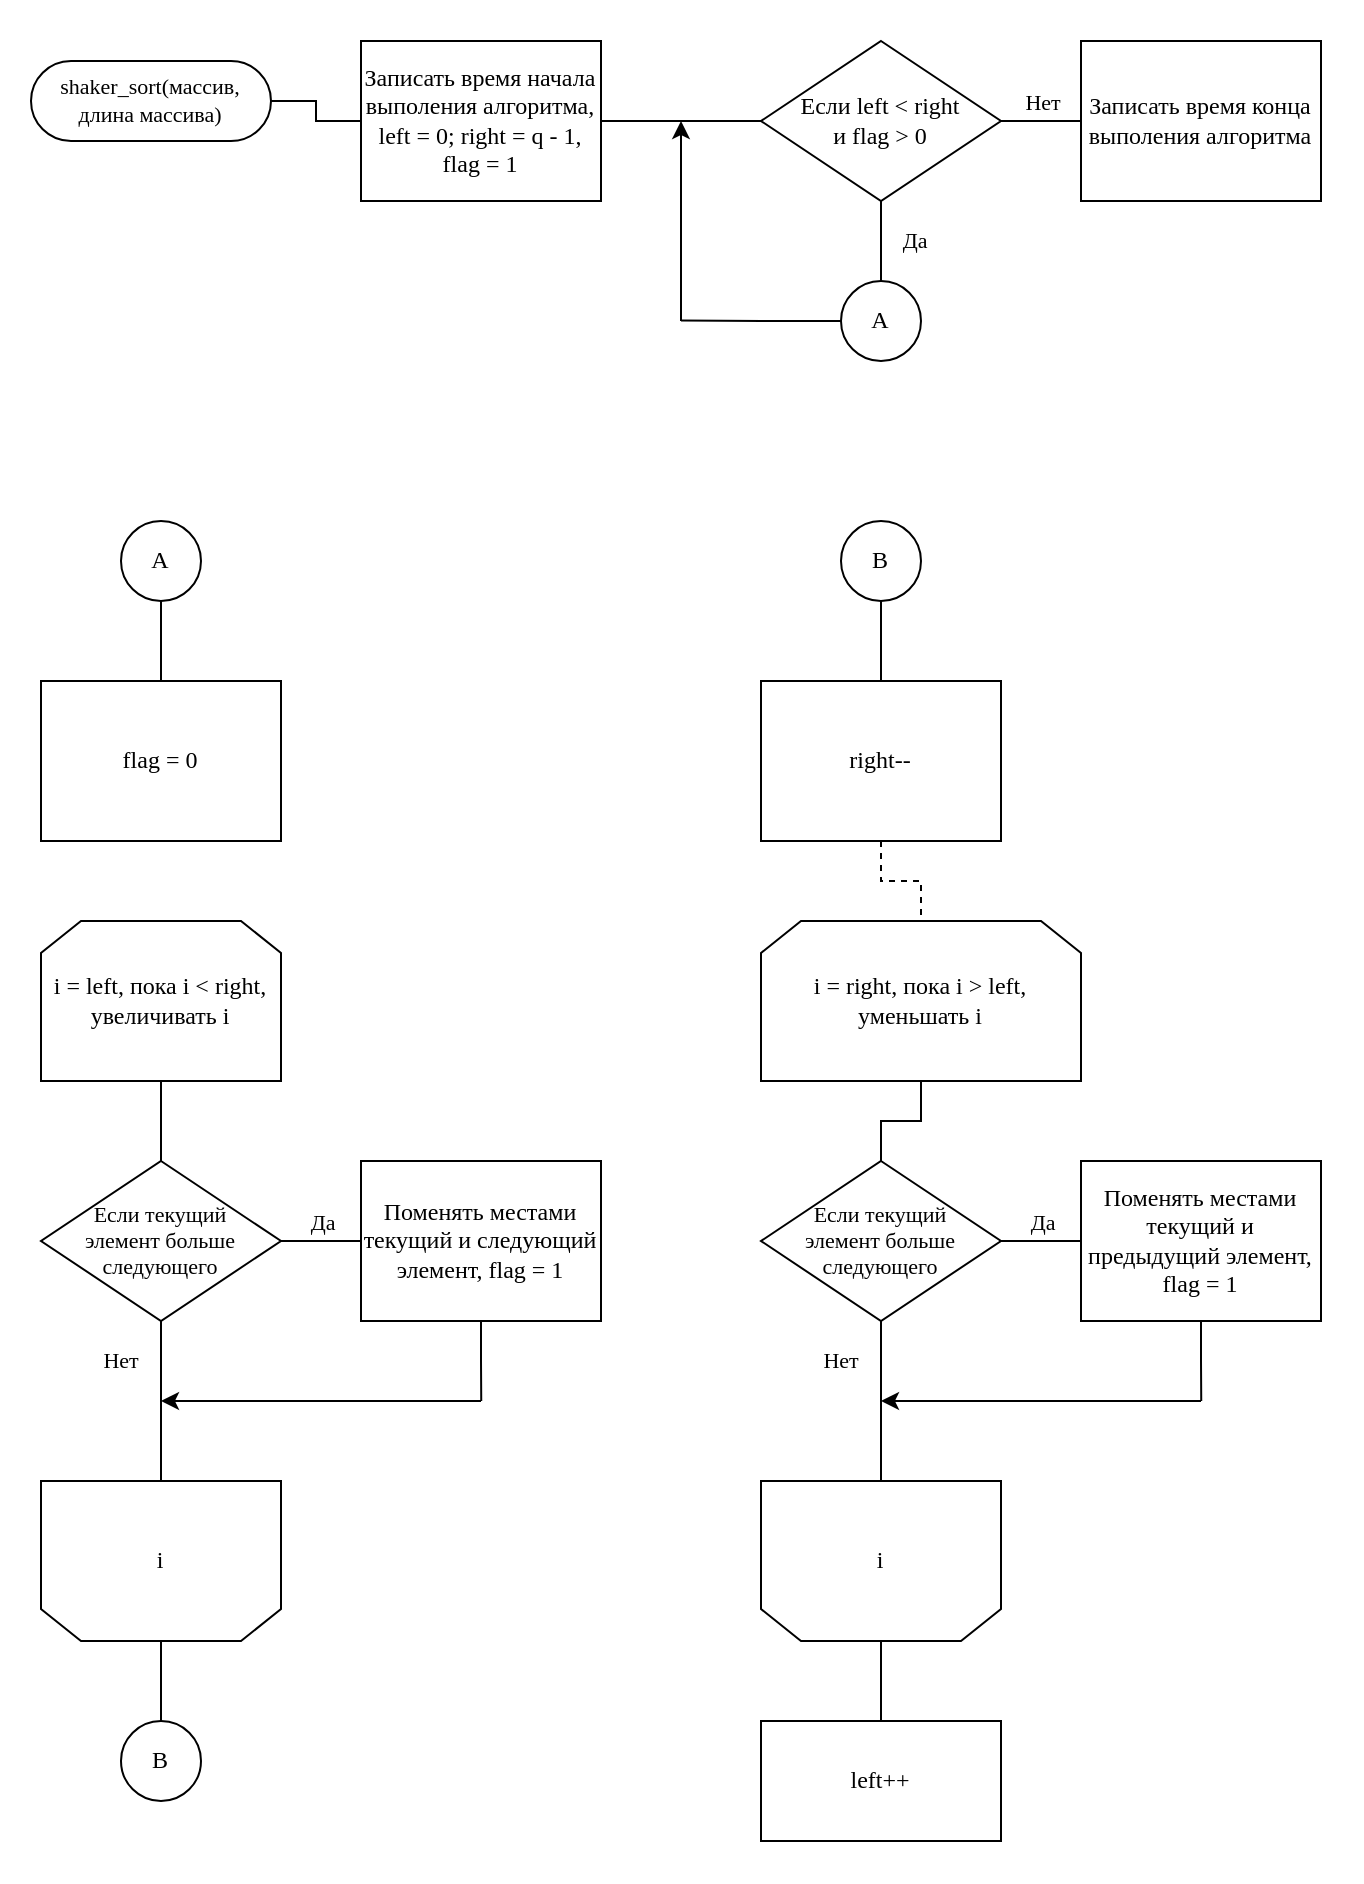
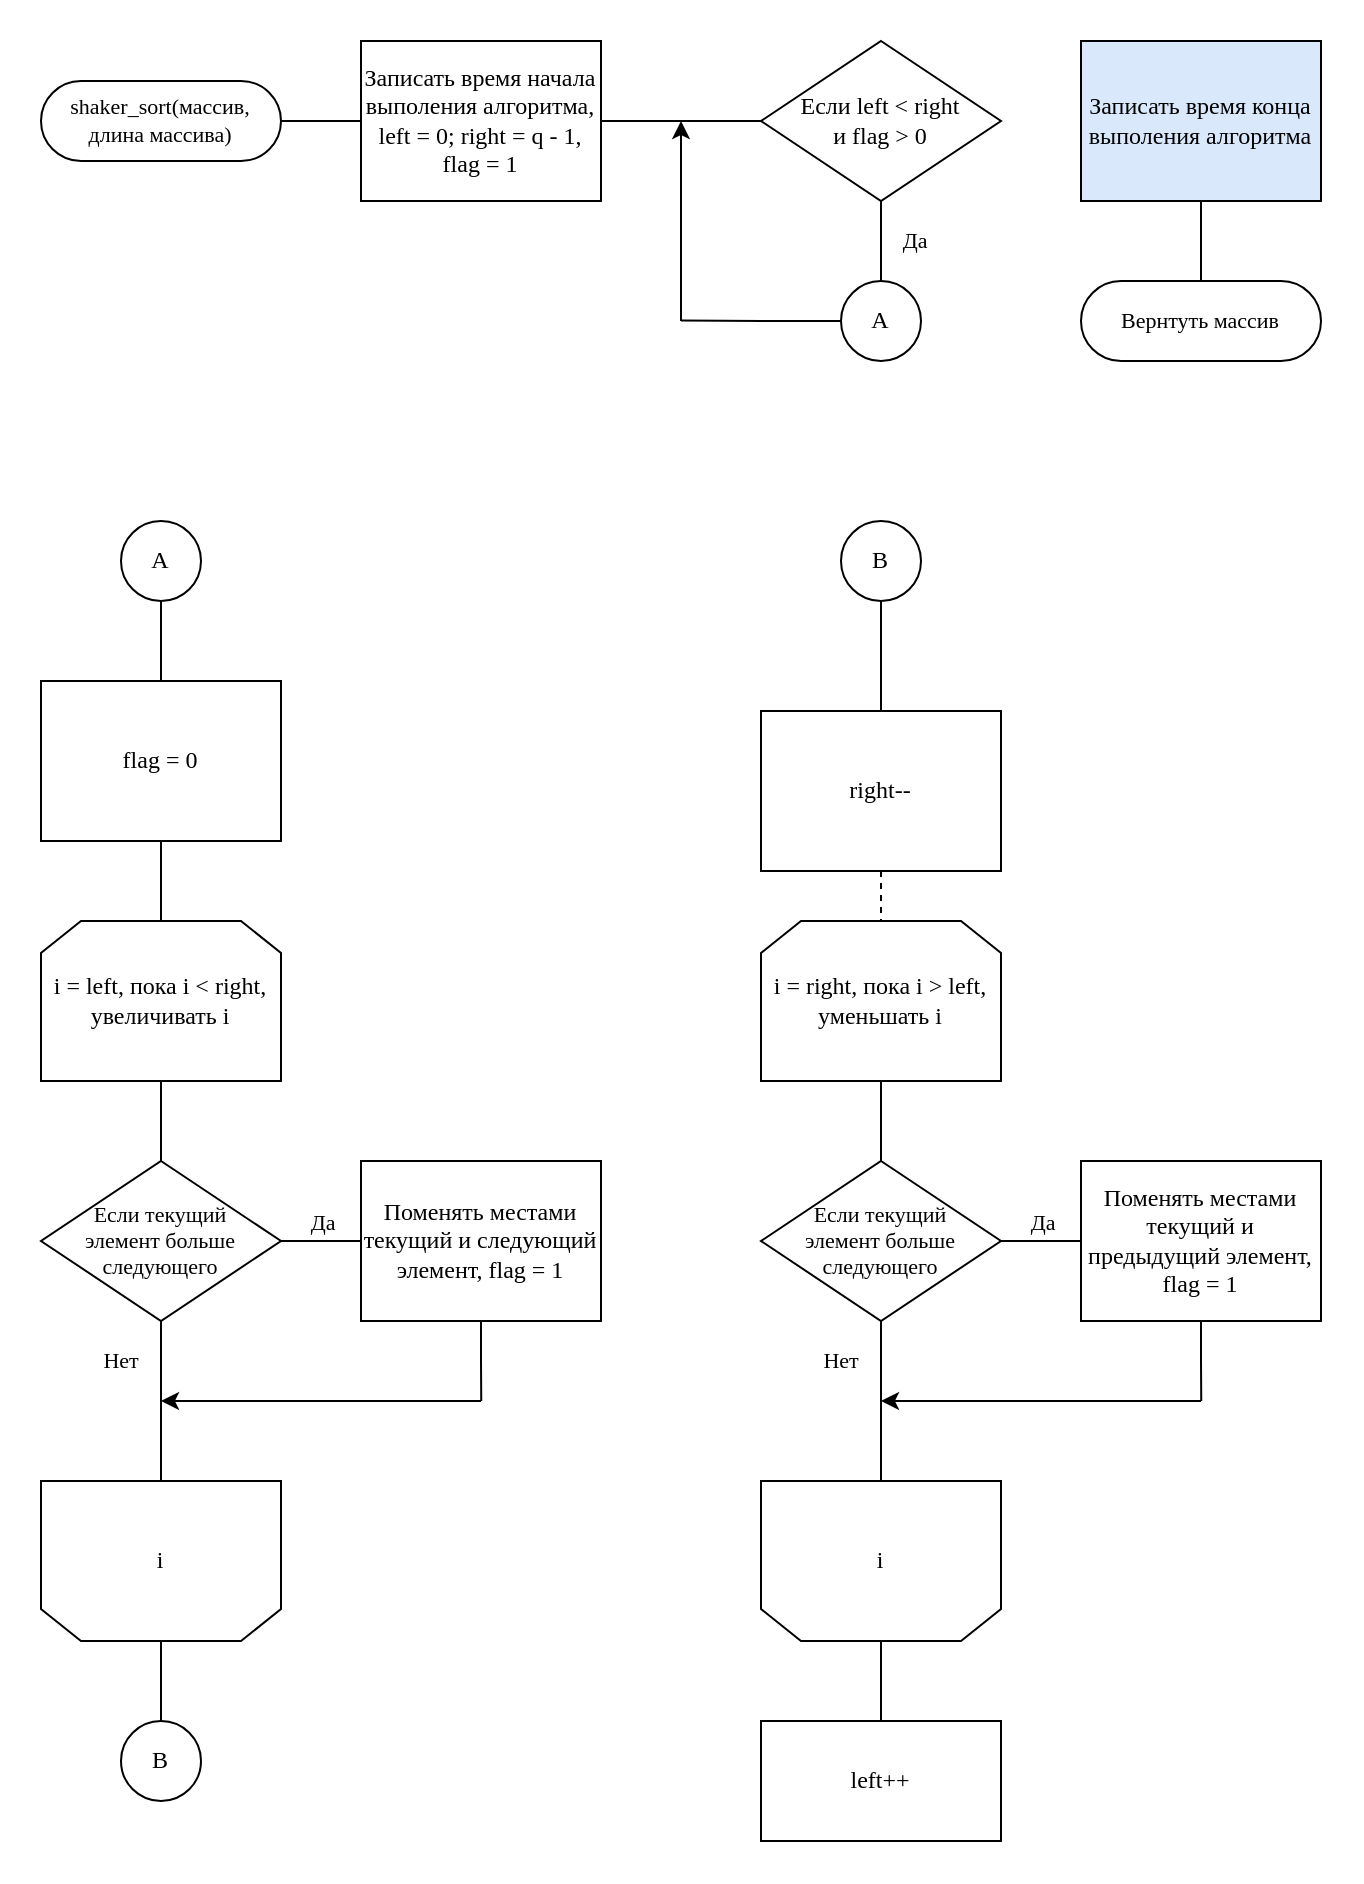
(151, 101) -> (161, 121)
(1041, 121) -> none
(1201, 121) -> (1201, 121)
none -> (1201, 241)
none -> (1201, 321)
(881, 761) -> (881, 791)
none -> (161, 881)
(921, 1001) -> (881, 1001)
